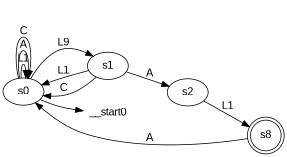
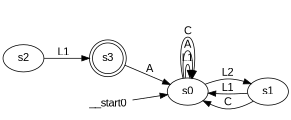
(64, 43) -> (228, 73)
(144, 78) -> none
(58, 106) -> (146, 98)
(266, 135) -> (108, 58)
